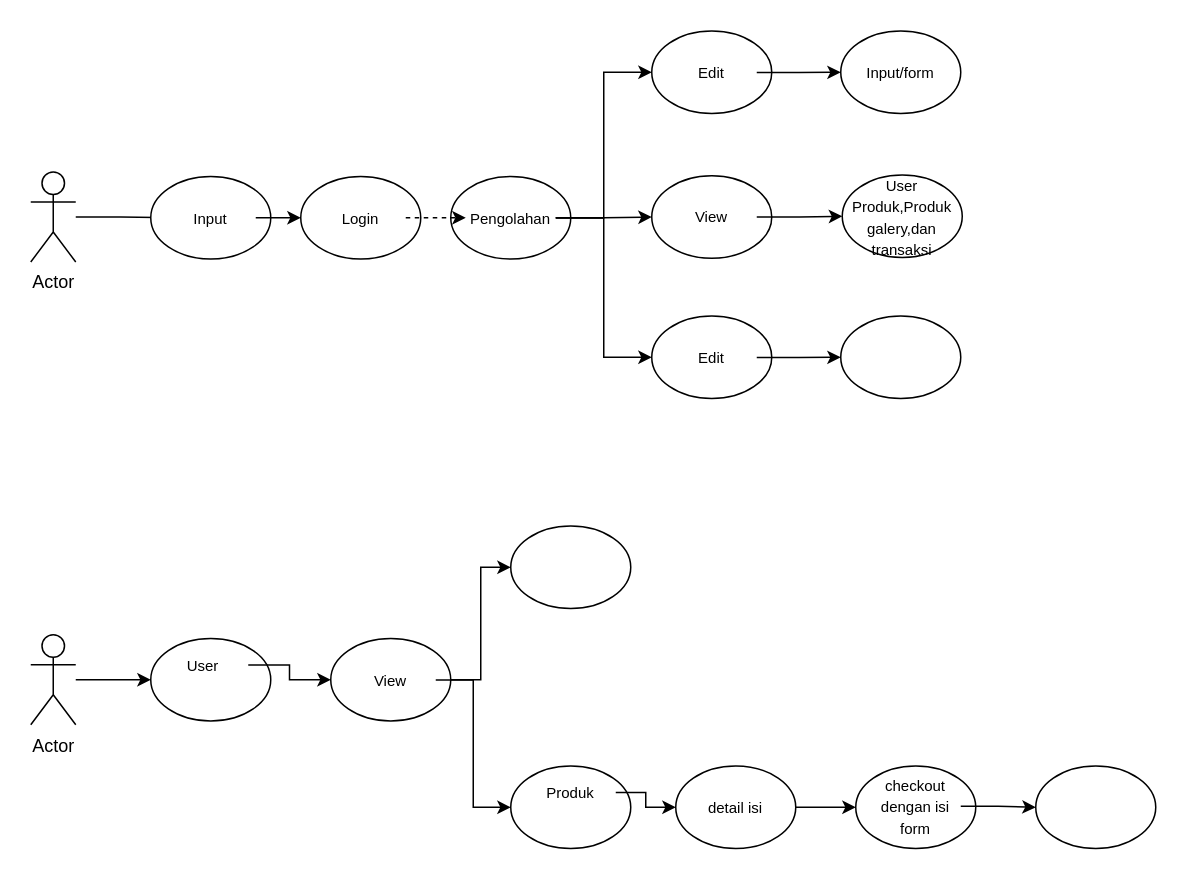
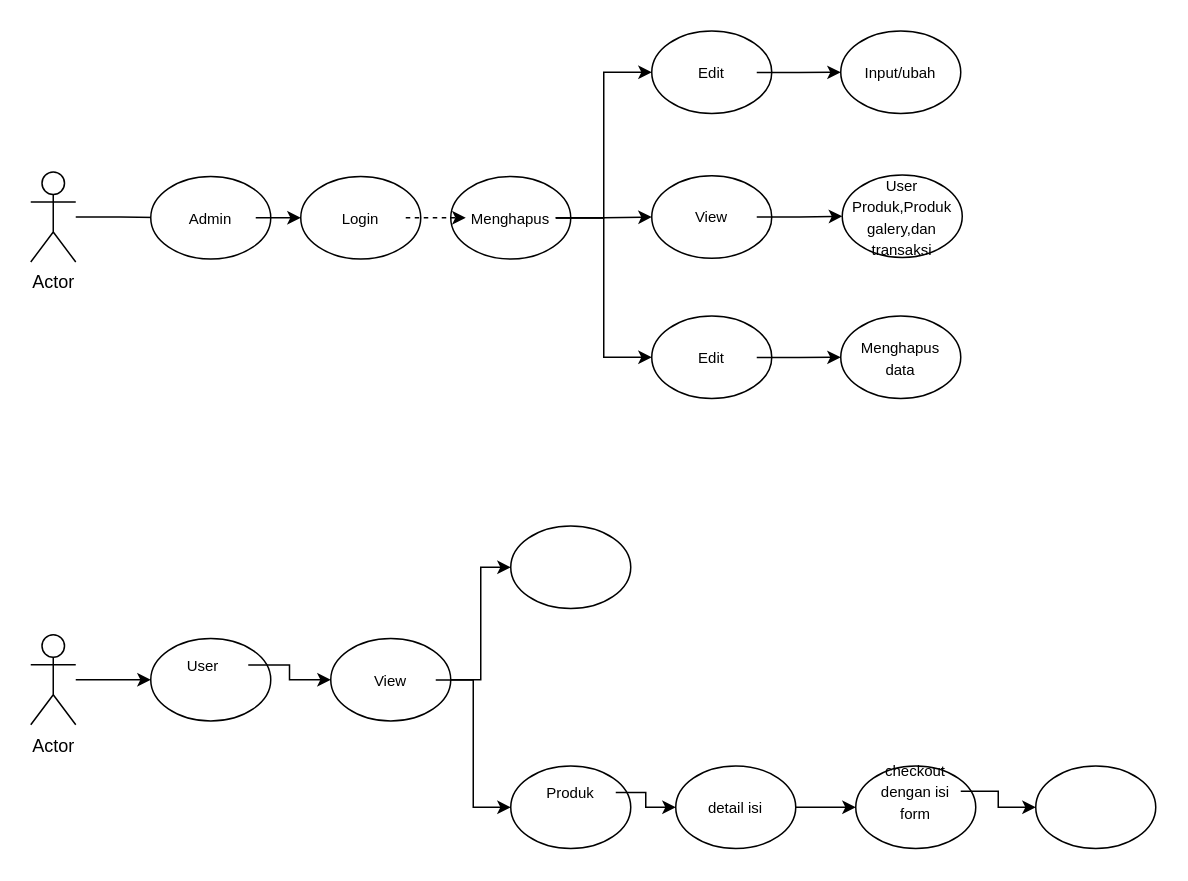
(901, 73) -> (901, 73)
(211, 218) -> (211, 218)
(511, 218) -> (511, 218)
none -> (901, 357)
(916, 806) -> (916, 791)
